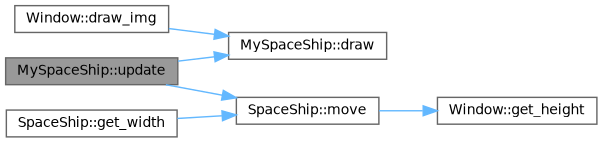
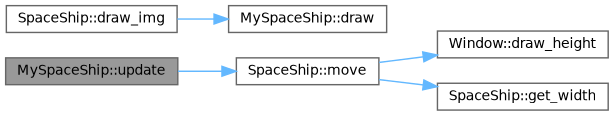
(92, 19) -> (92, 19)
(196, 59) -> none
(517, 111) -> (523, 44)
(200, 117) -> (401, 82)
